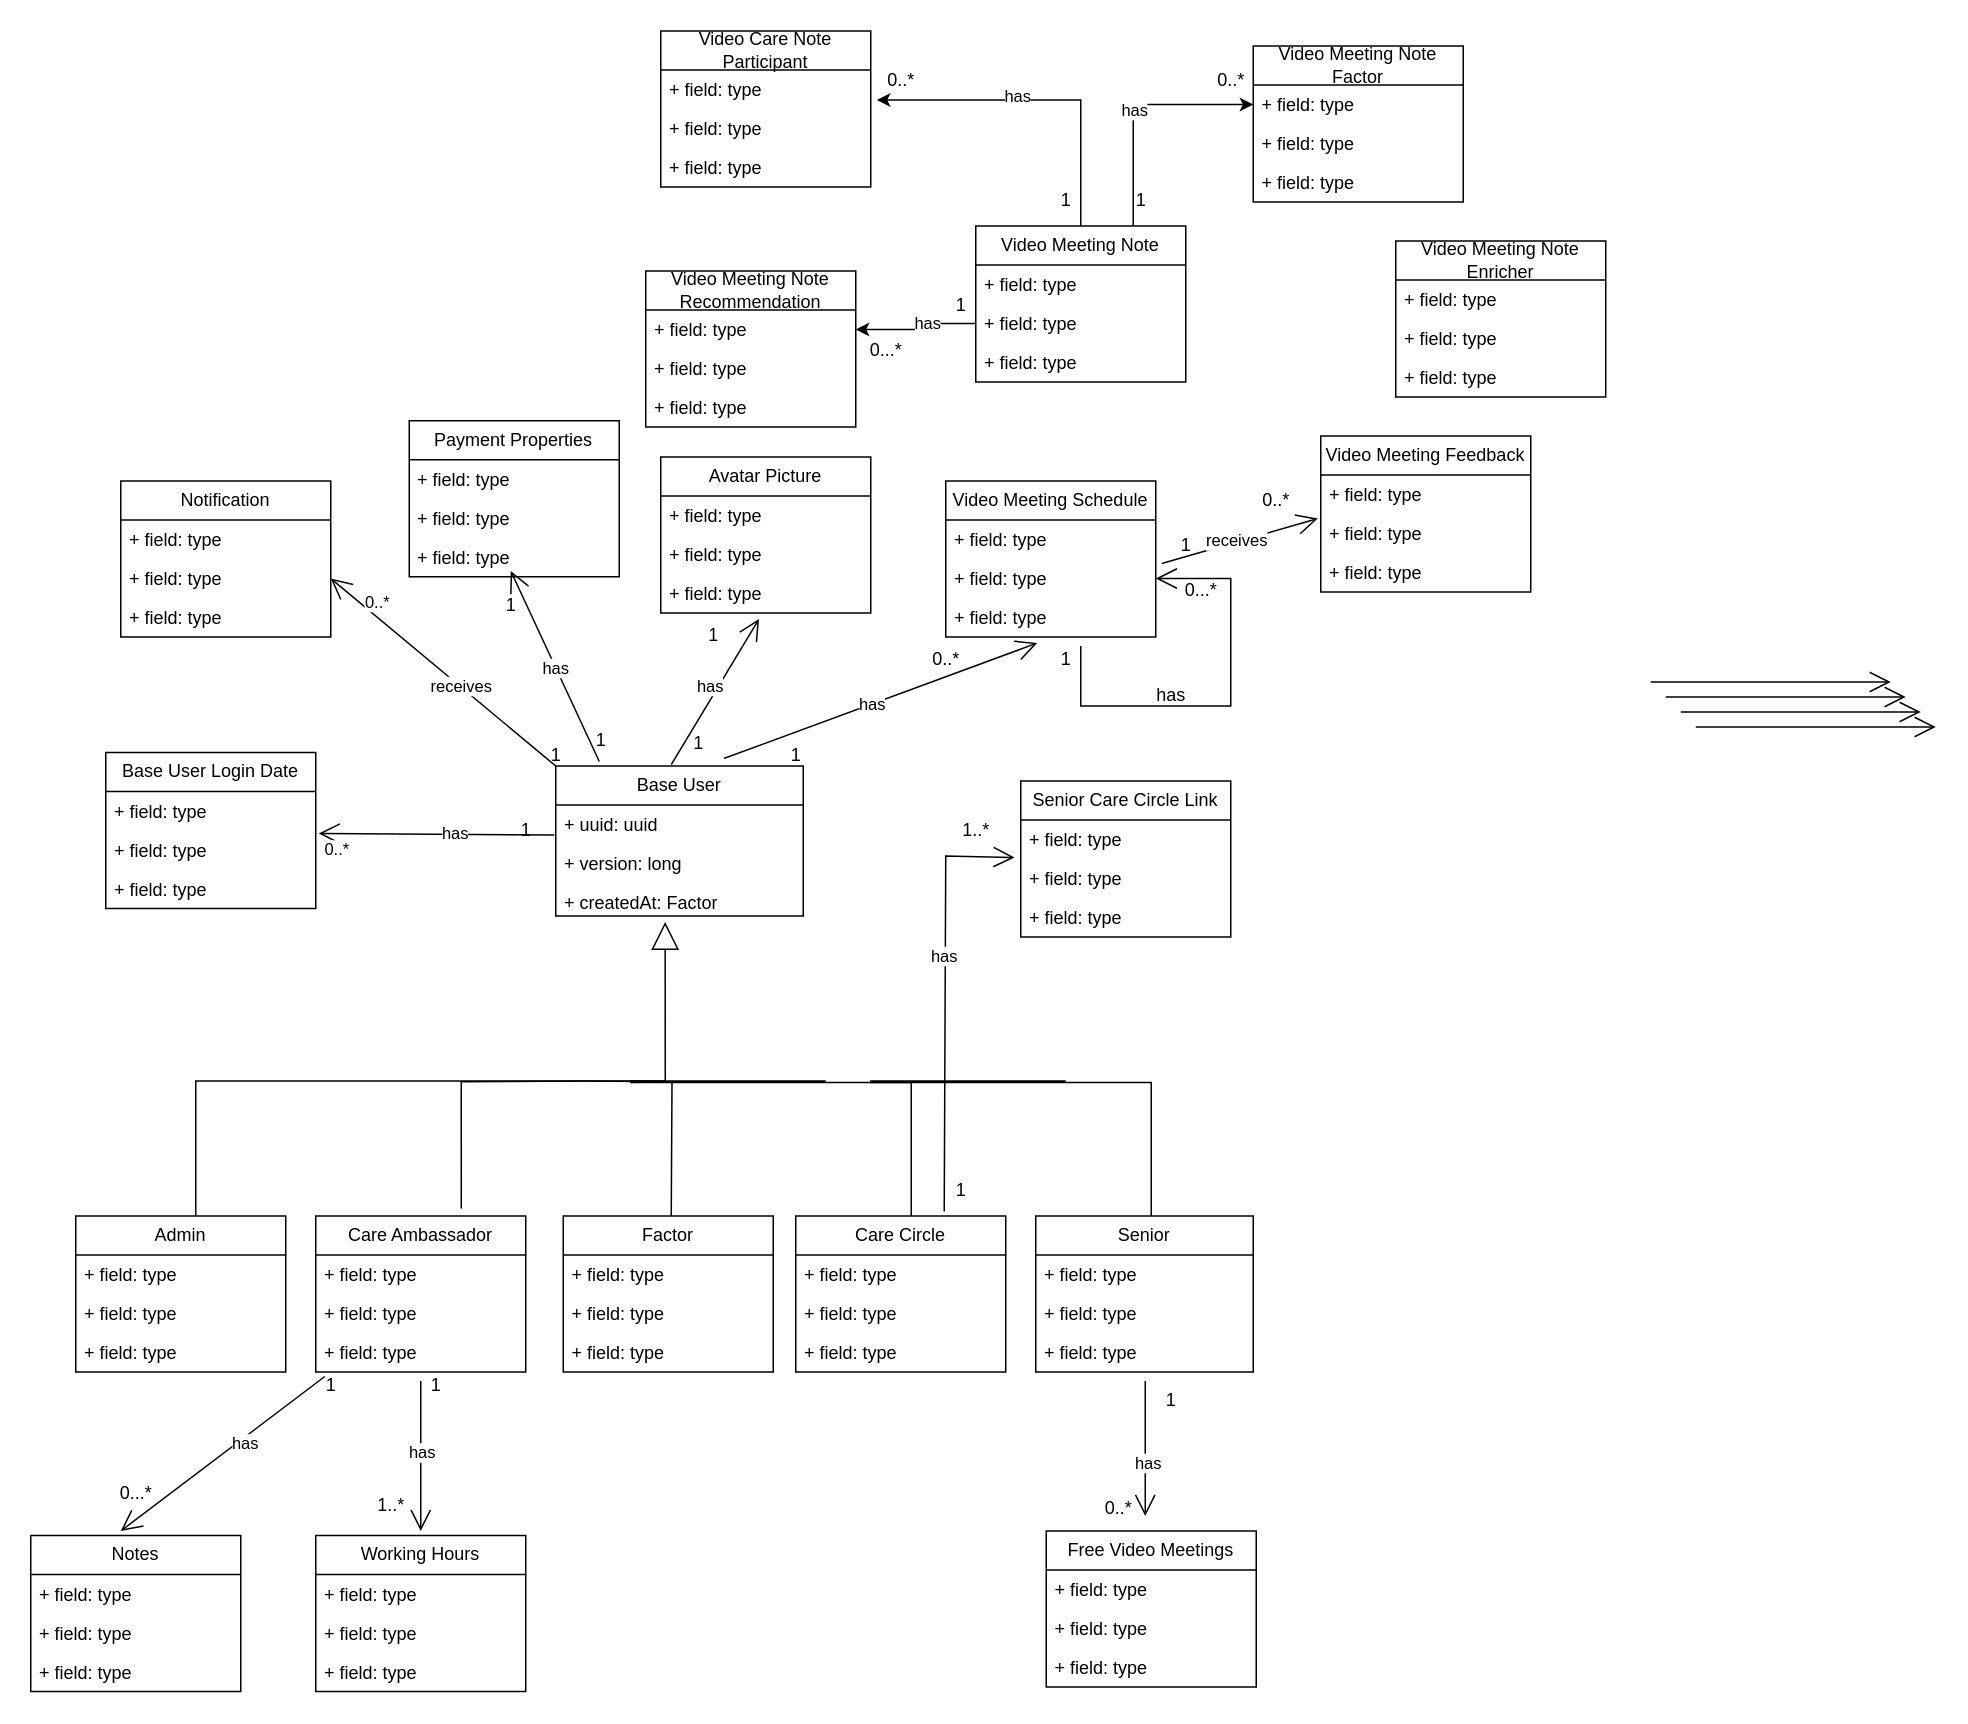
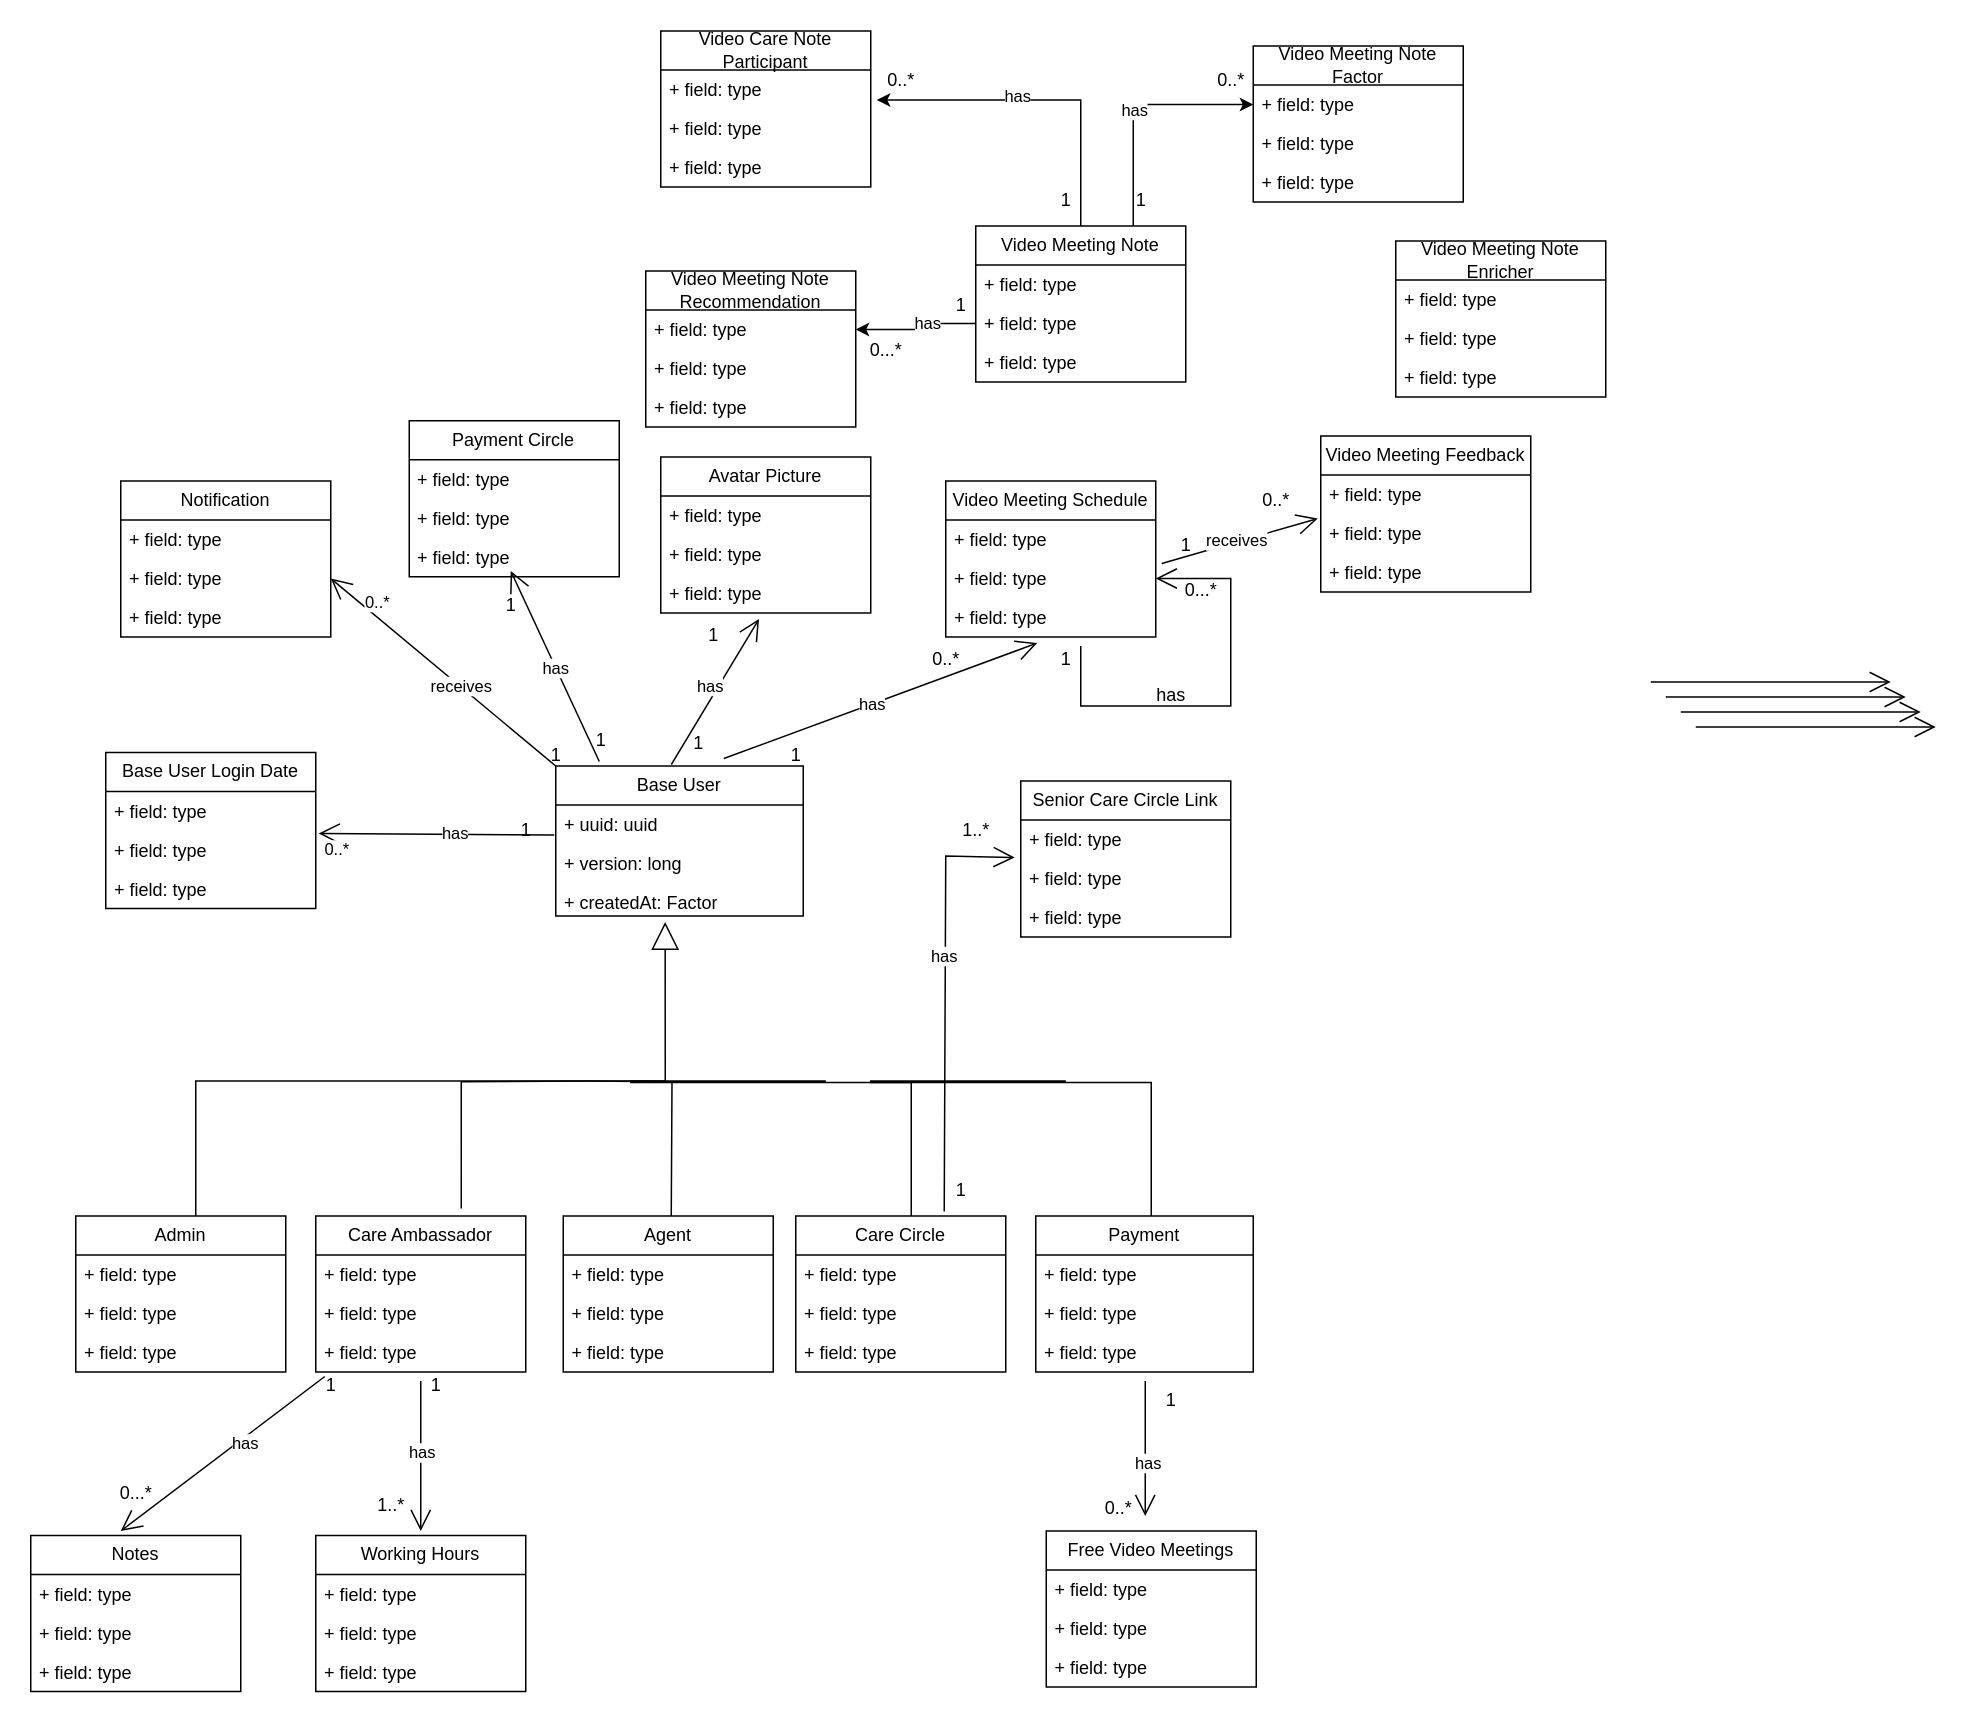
(514, 440) -> (514, 440)
(668, 1235) -> (668, 1235)
(1145, 1235) -> (1145, 1235)
